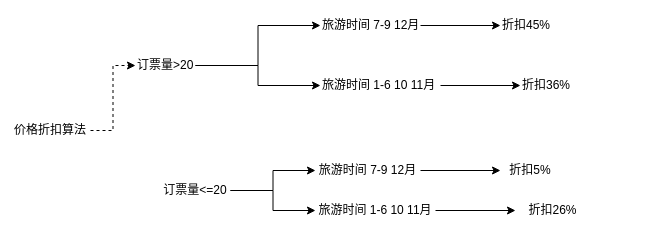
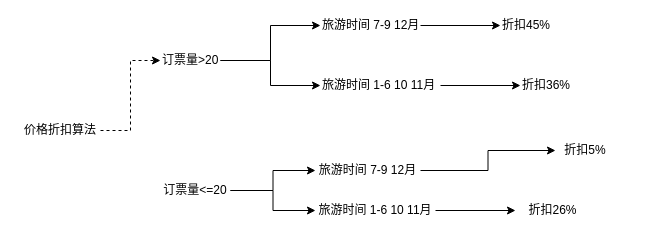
(166, 66) -> (191, 61)
(51, 131) -> (61, 131)
(531, 171) -> (586, 151)
